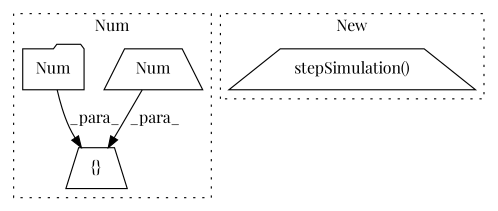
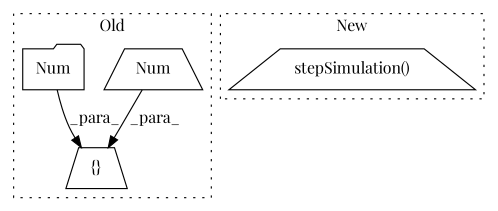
(112, 27) -> (112, 27)
